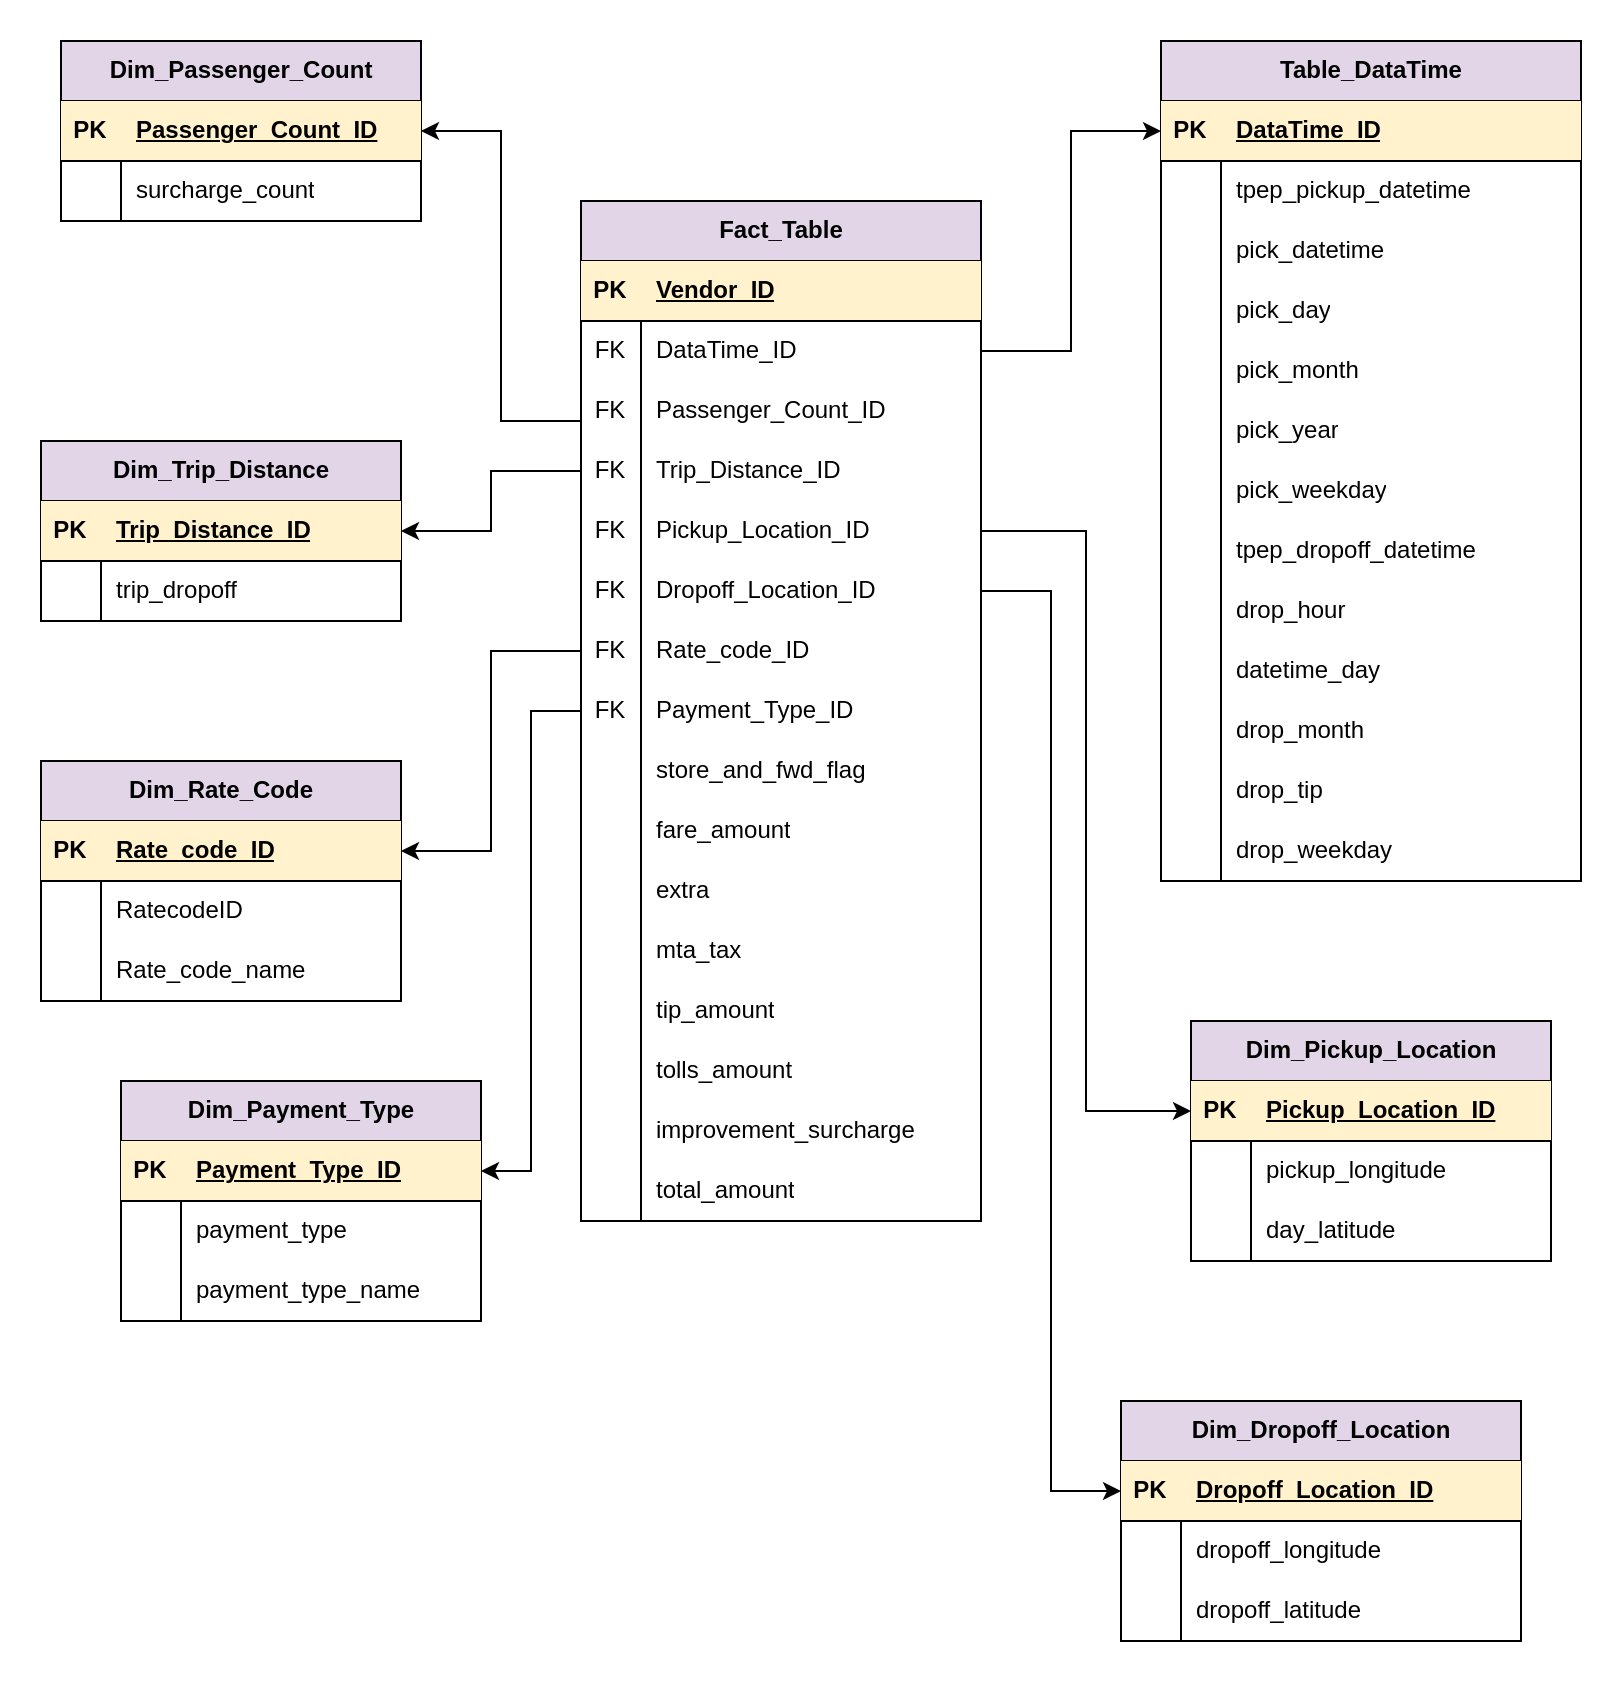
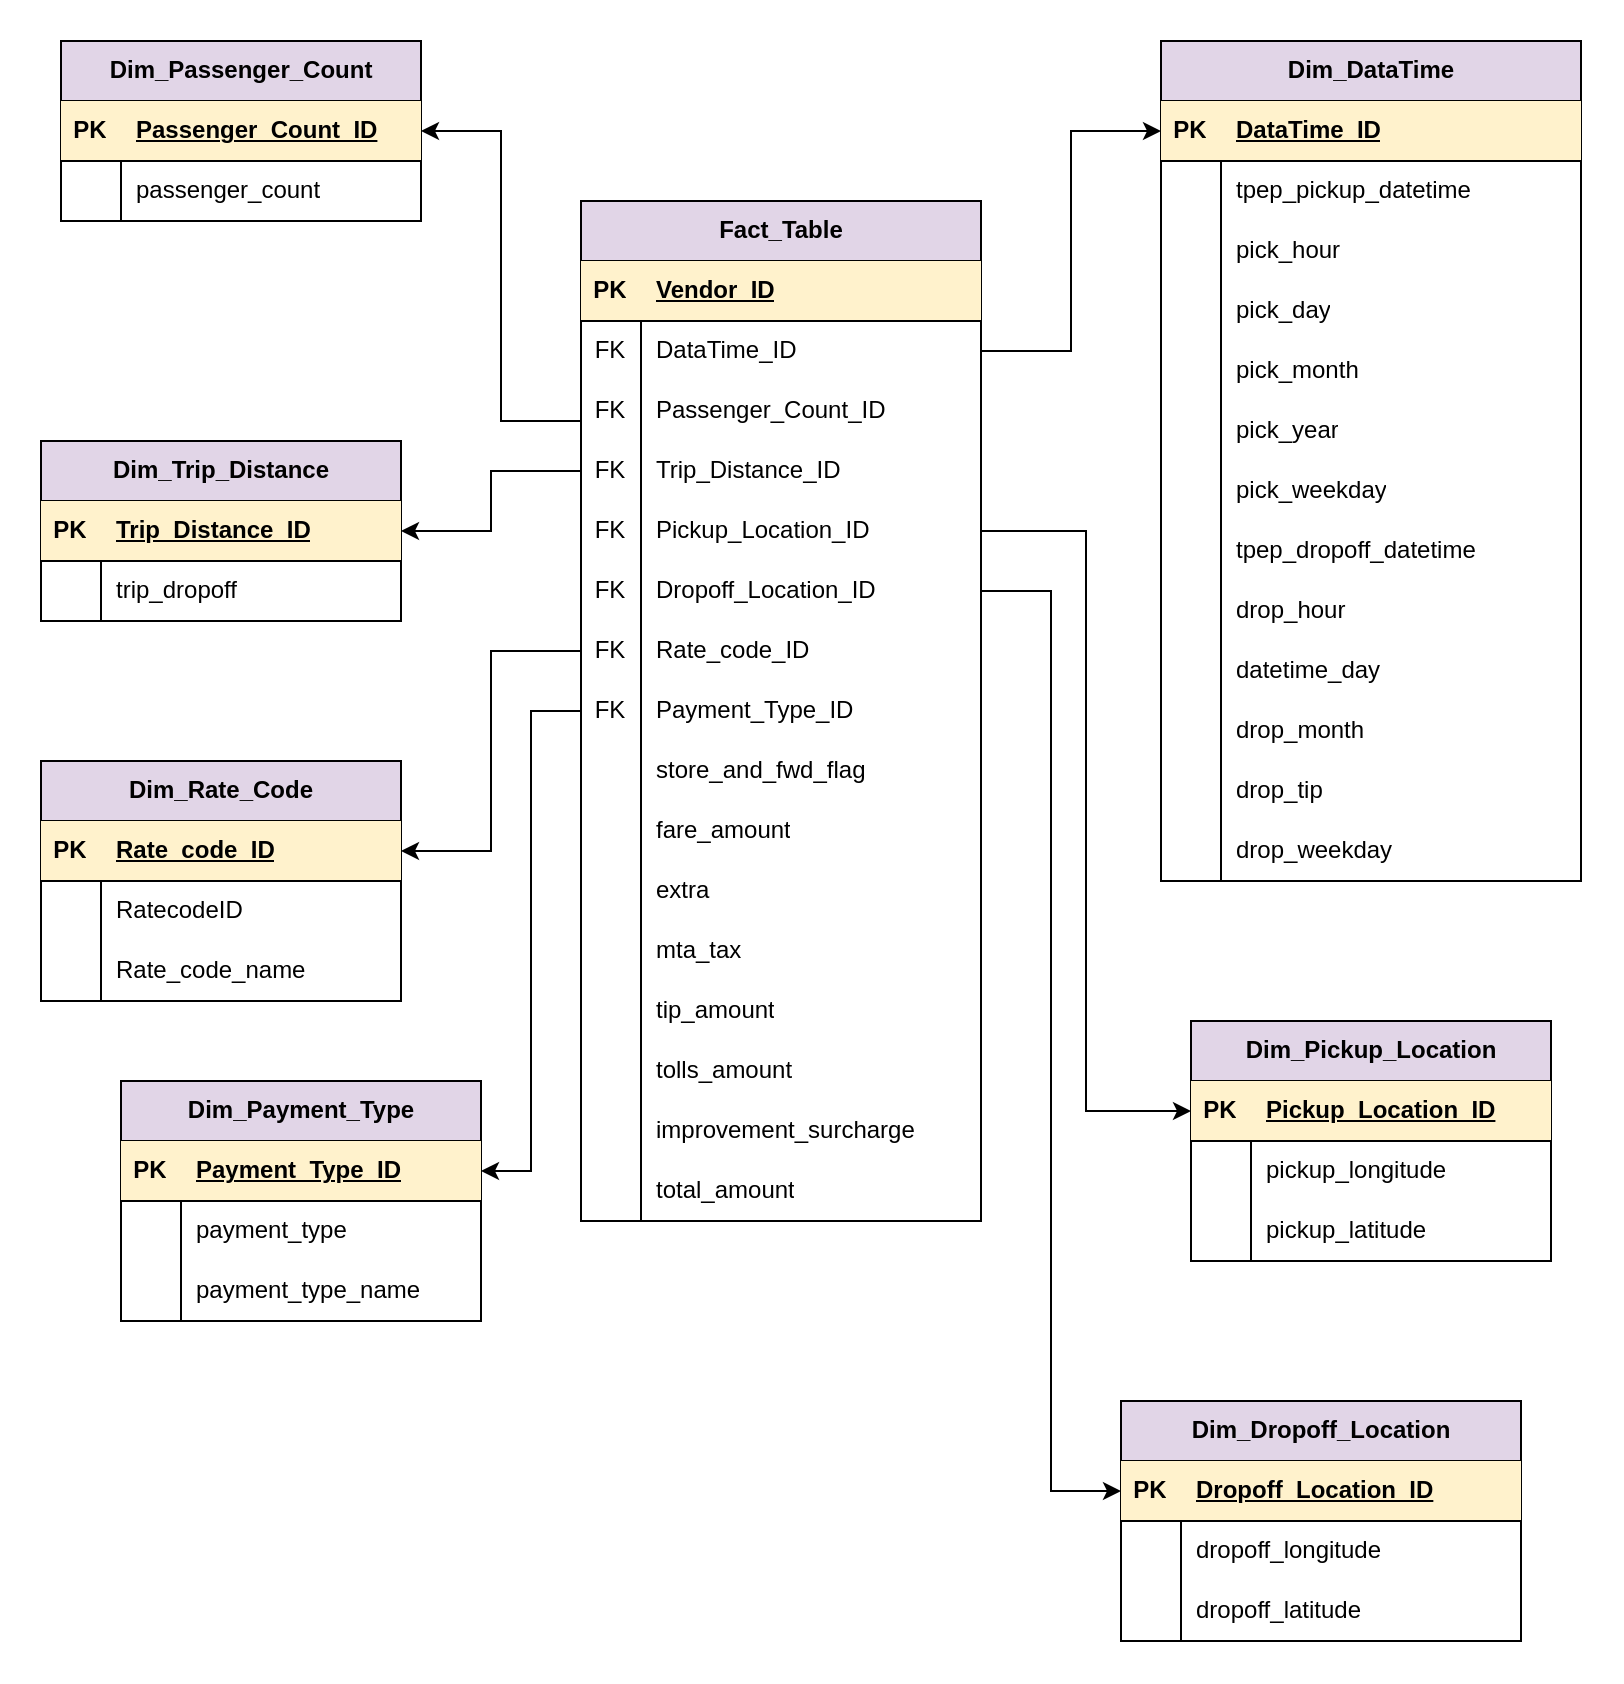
(1372, 71) -> (1372, 71)
(238, 191) -> (238, 191)
(1318, 251) -> (1294, 251)
(1341, 1231) -> (1358, 1231)
